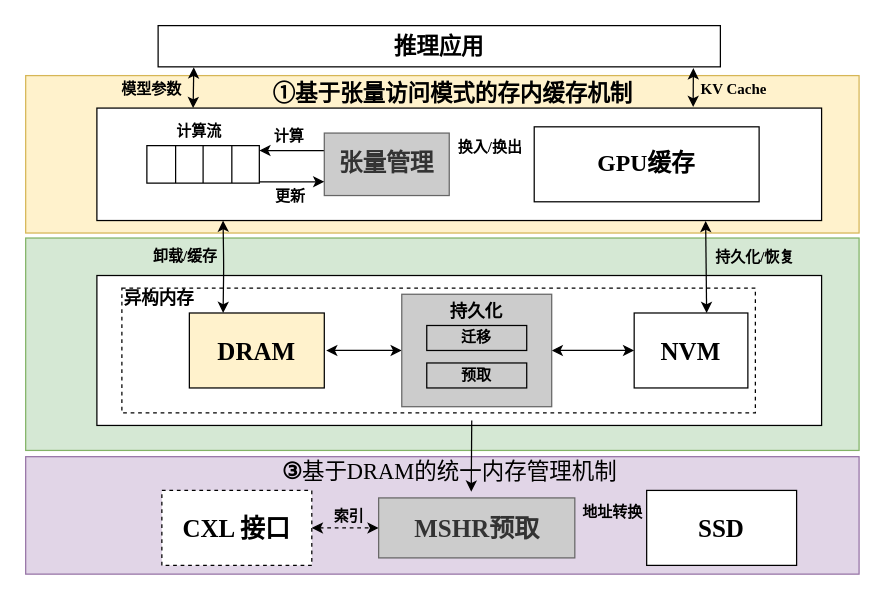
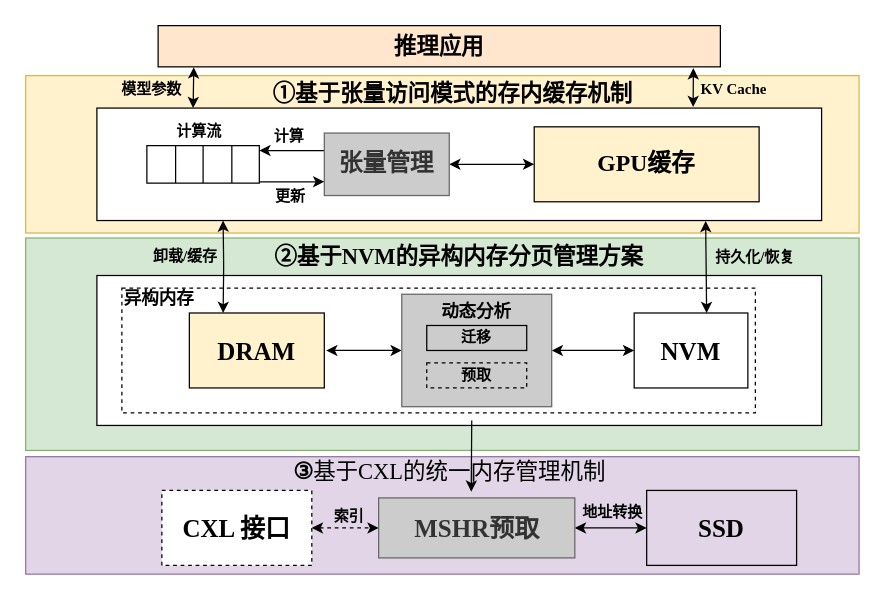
(439, 46) -> (439, 46)
(491, 148) -> none
none -> (491, 164)
(647, 164) -> (647, 164)
none -> (459, 257)
(477, 313) -> (477, 313)
(477, 376) -> (477, 376)
(450, 472) -> (450, 472)
none -> (610, 528)
(722, 528) -> (722, 528)
